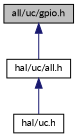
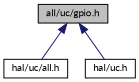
(39, 101) -> (95, 45)
